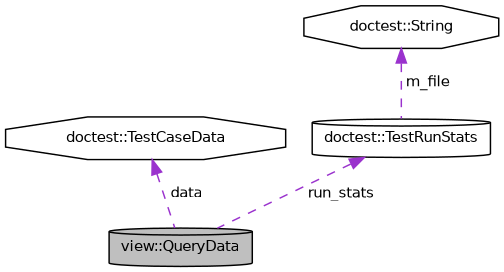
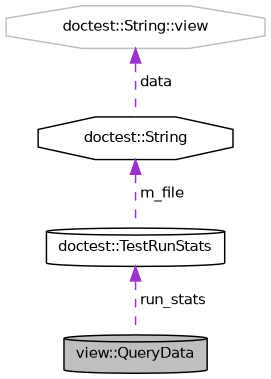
none -> (136, 27)
(146, 138) -> none
